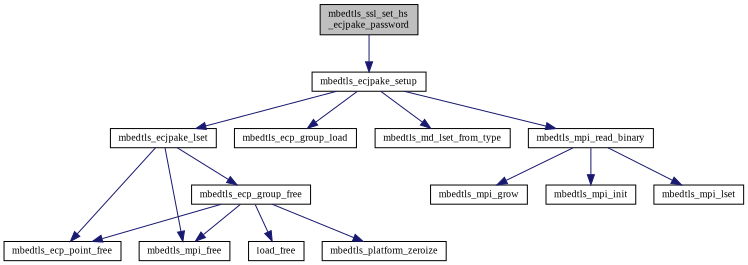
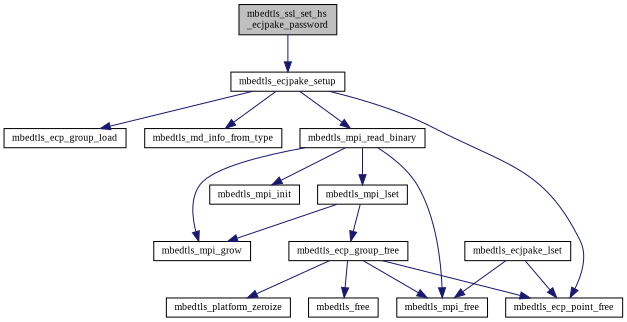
(271, 109) -> (492, 156)
(443, 138) -> (213, 138)
(203, 164) -> (357, 218)
none -> (428, 209)
none -> (287, 221)
(276, 251) -> (343, 308)
